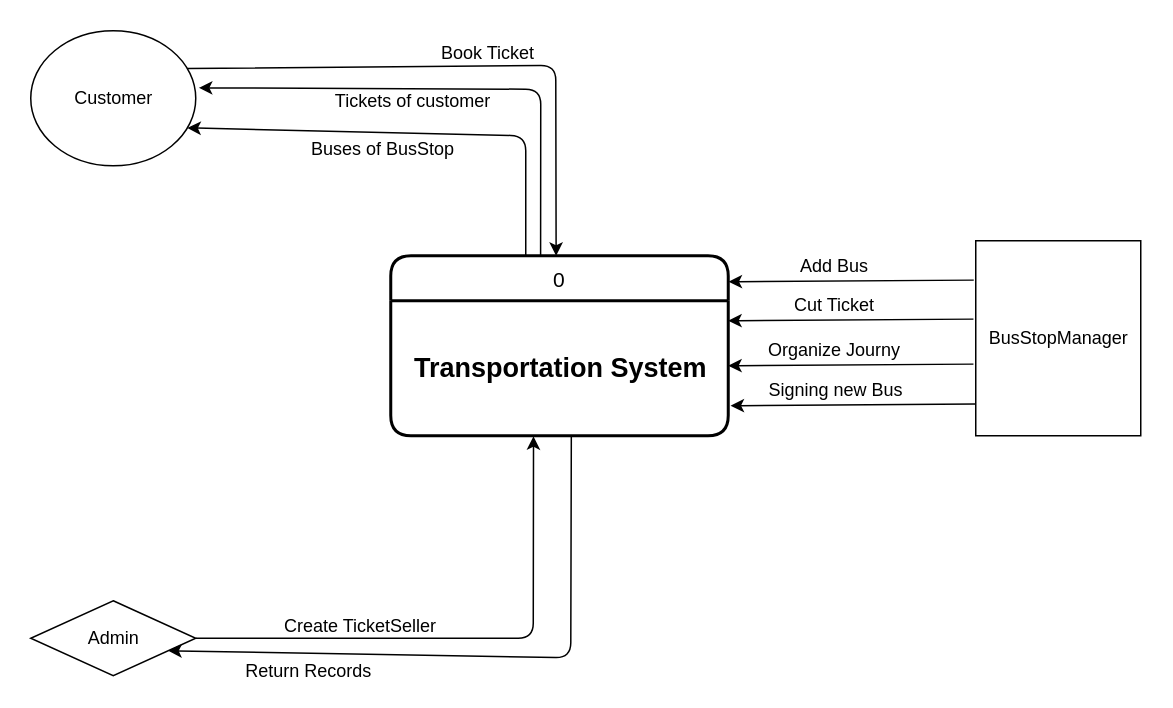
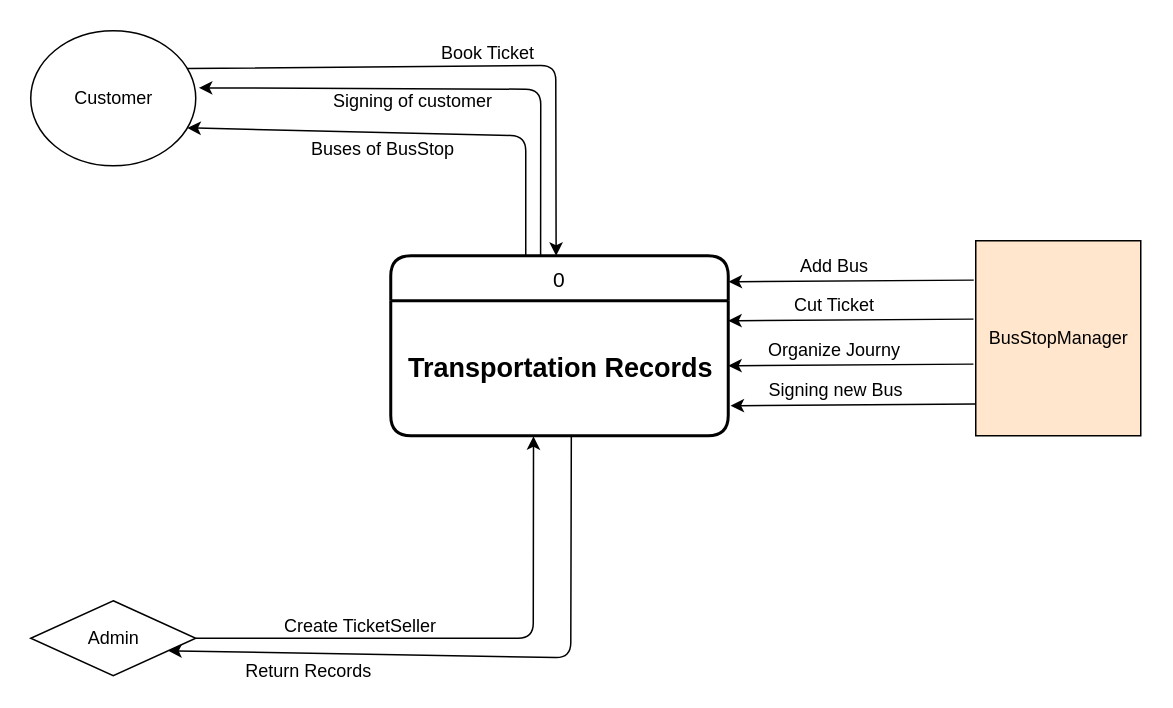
(413, 98) -> (413, 98)
(1058, 338) -> (1058, 338)
(561, 368) -> (561, 368)
